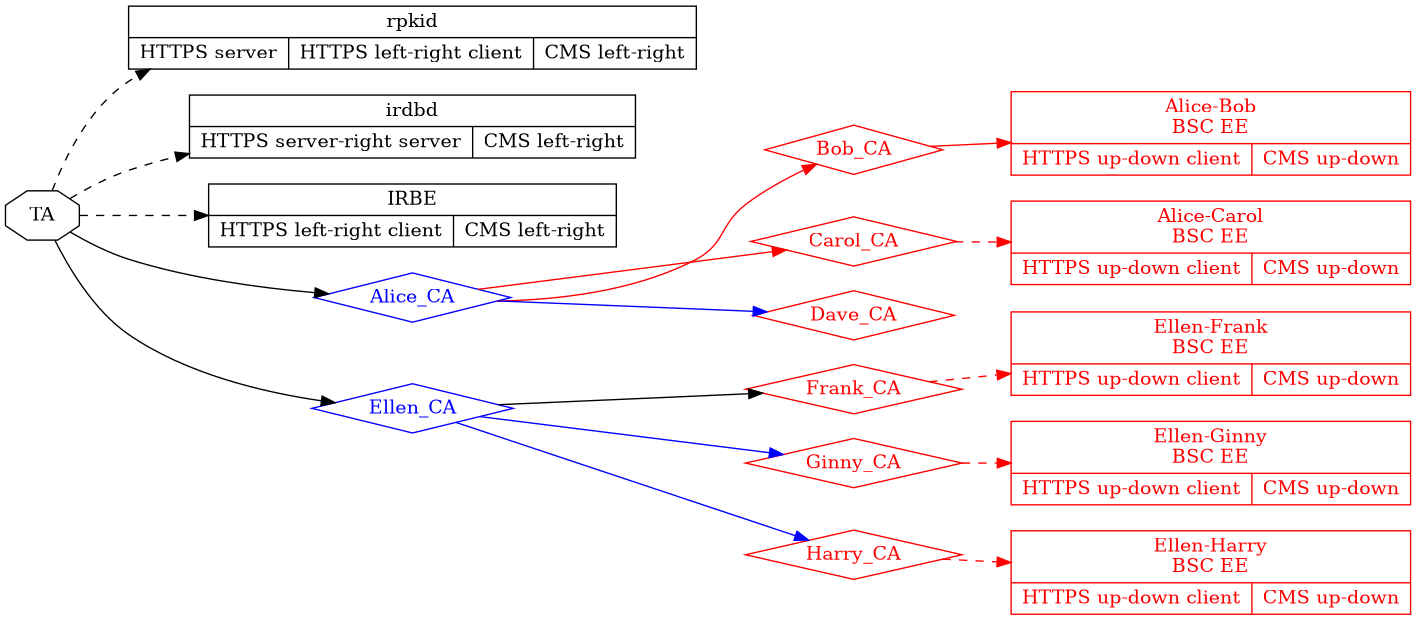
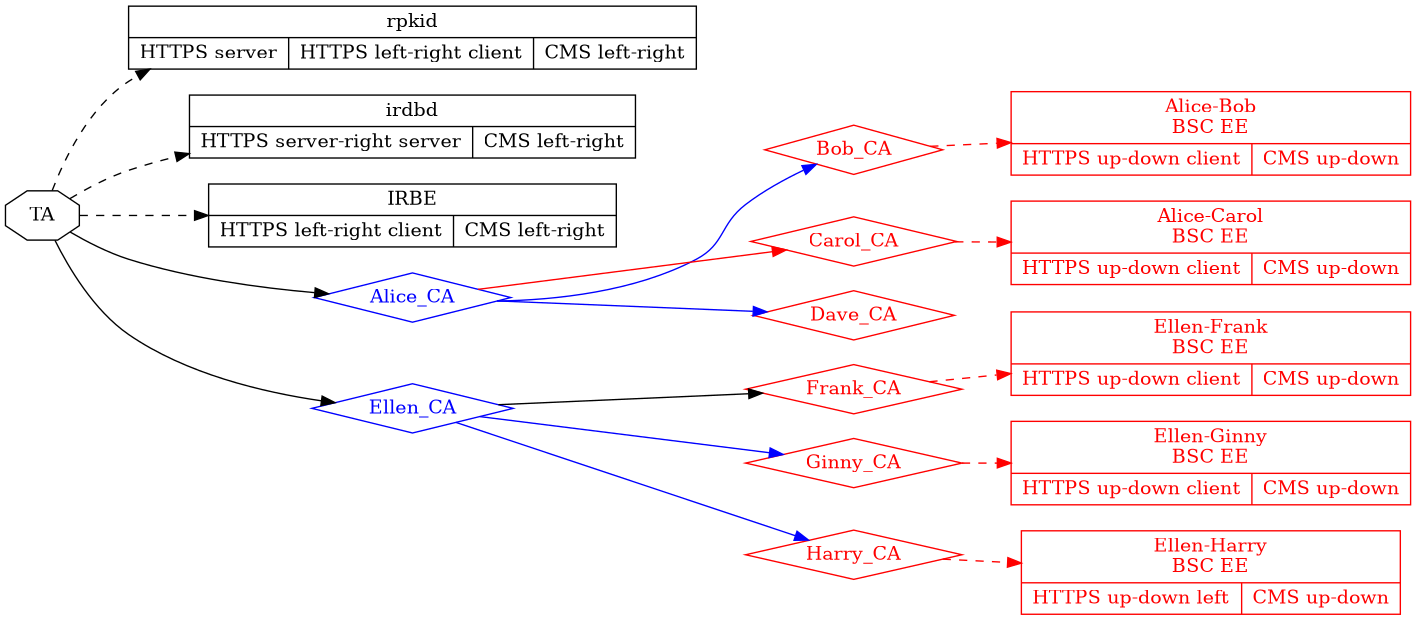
(964, 145) -> (964, 145)
(659, 275) -> (659, 275)
(1132, 598) -> (1132, 598)
